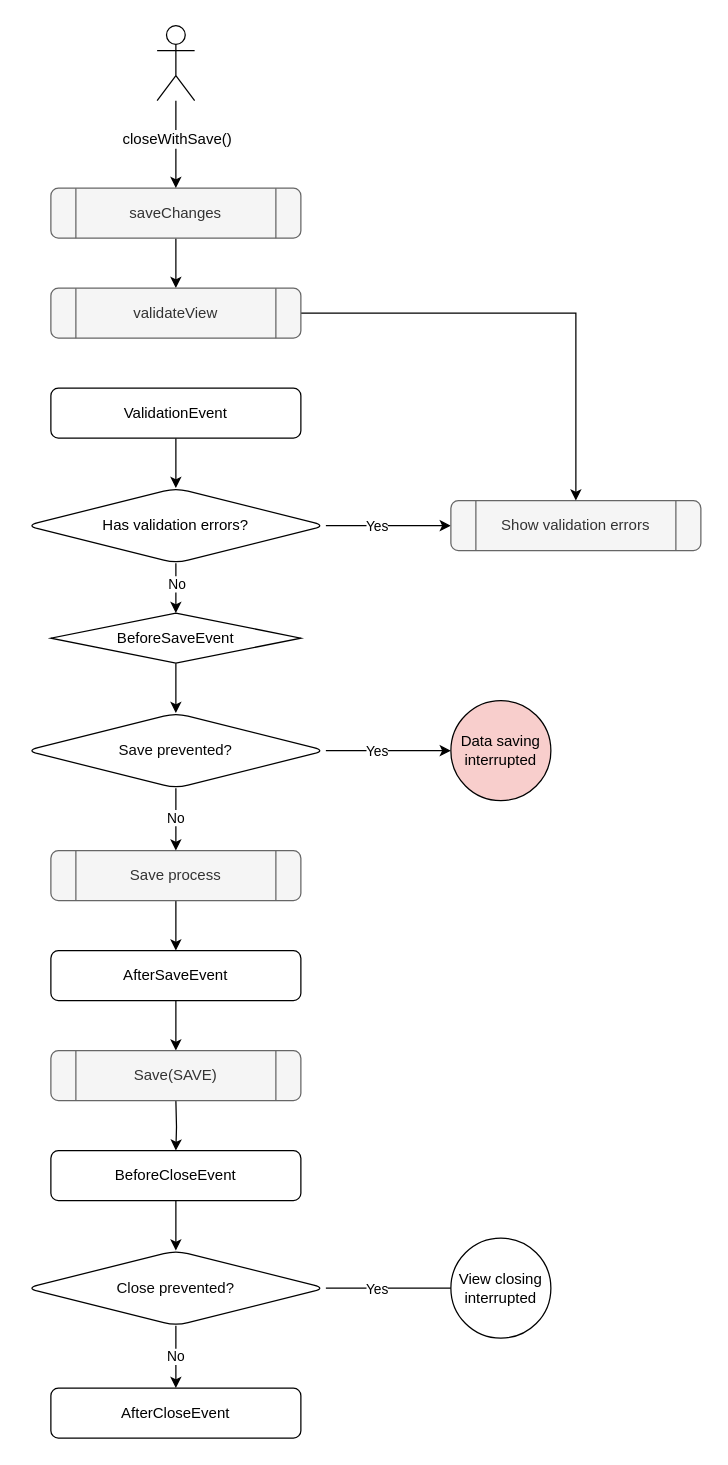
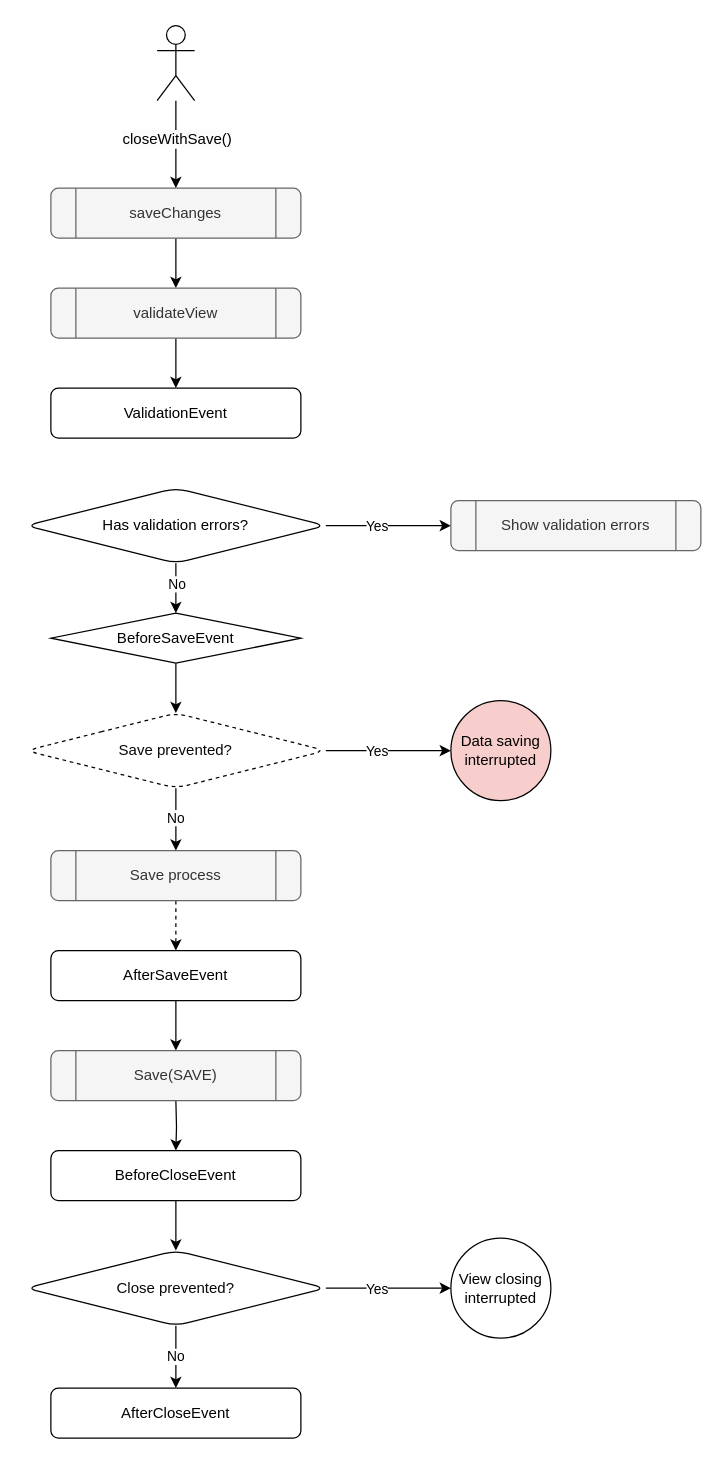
(528, 313) -> (176, 359)
(176, 459) -> none
(176, 751) -> (176, 751)
(176, 921) -> (176, 921)
(444, 1288) -> (441, 1288)
